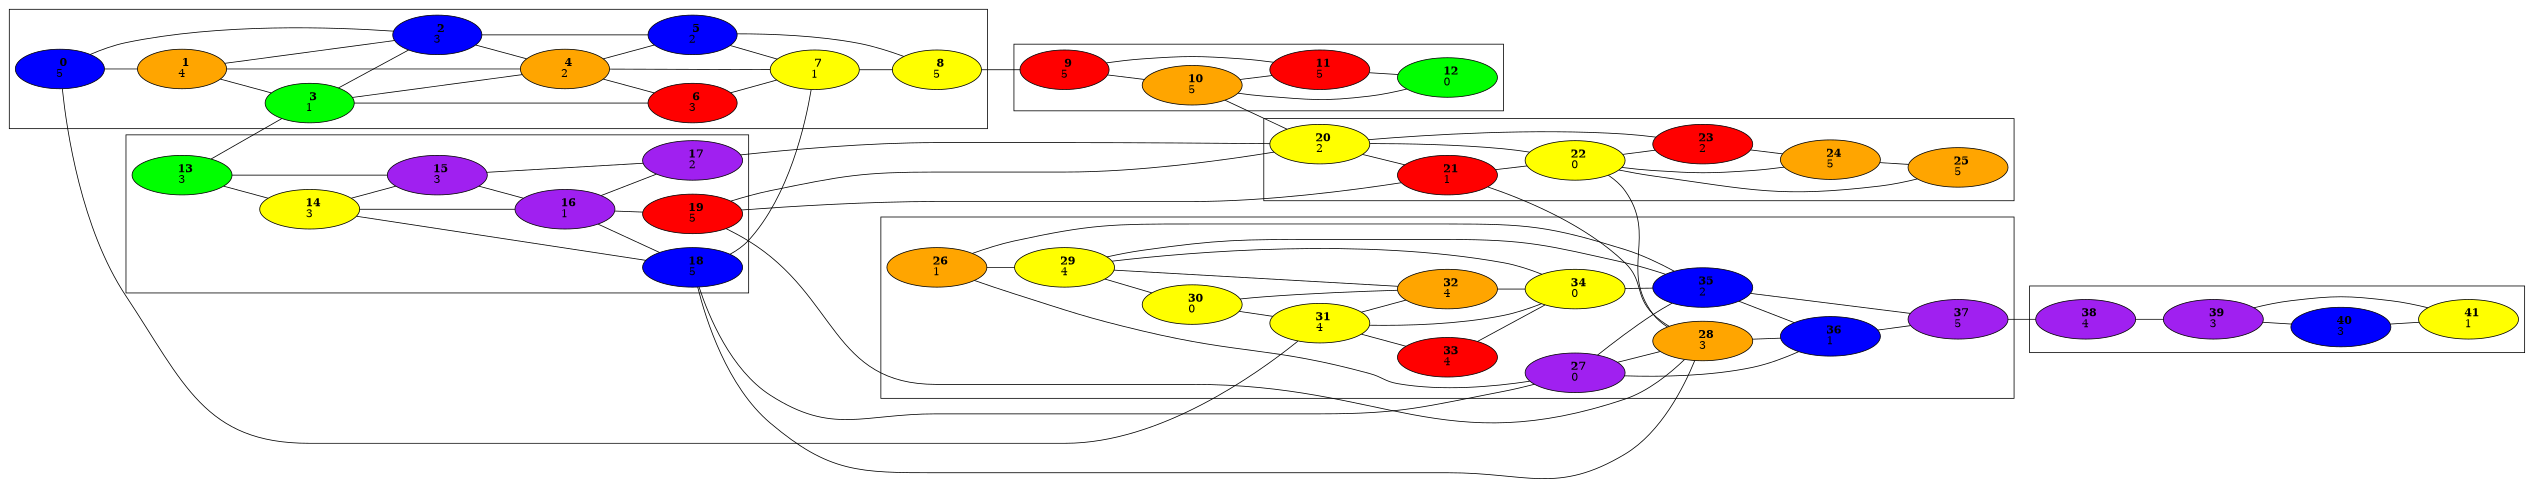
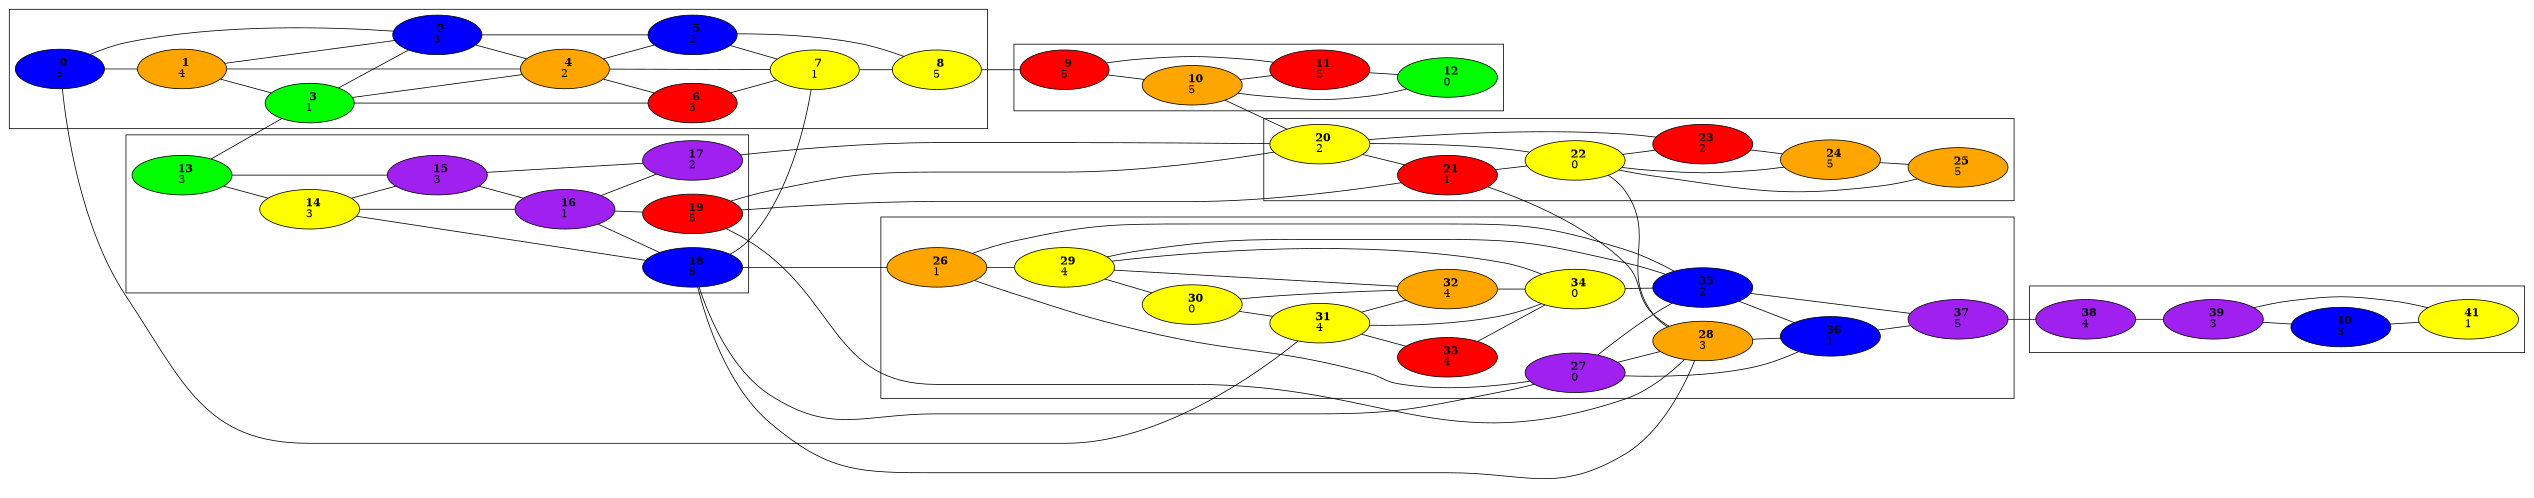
none -> (815, 267)
